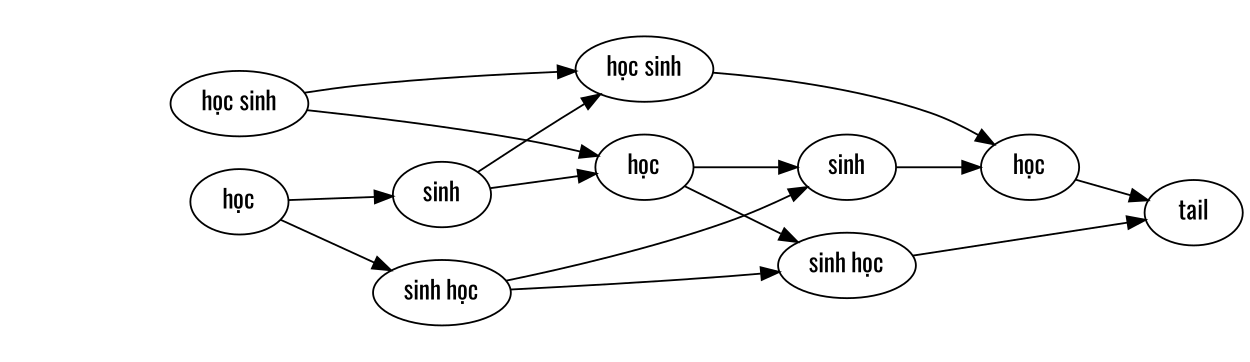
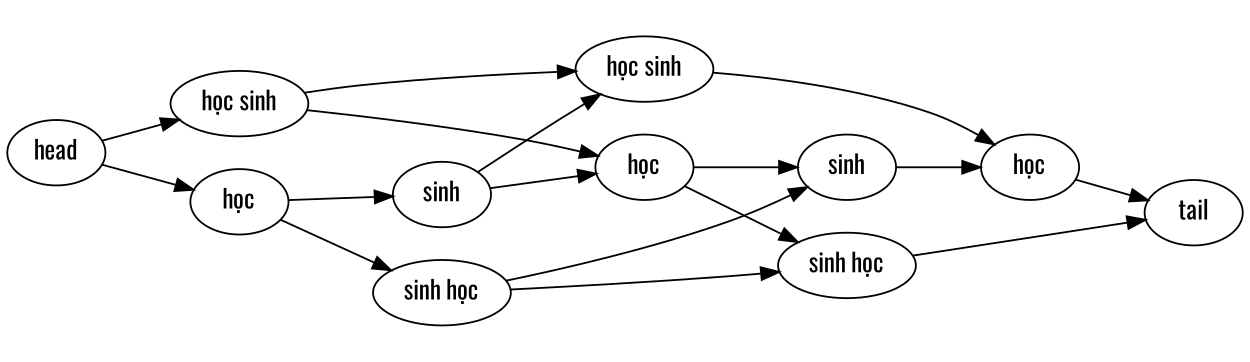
none -> (56, 153)
